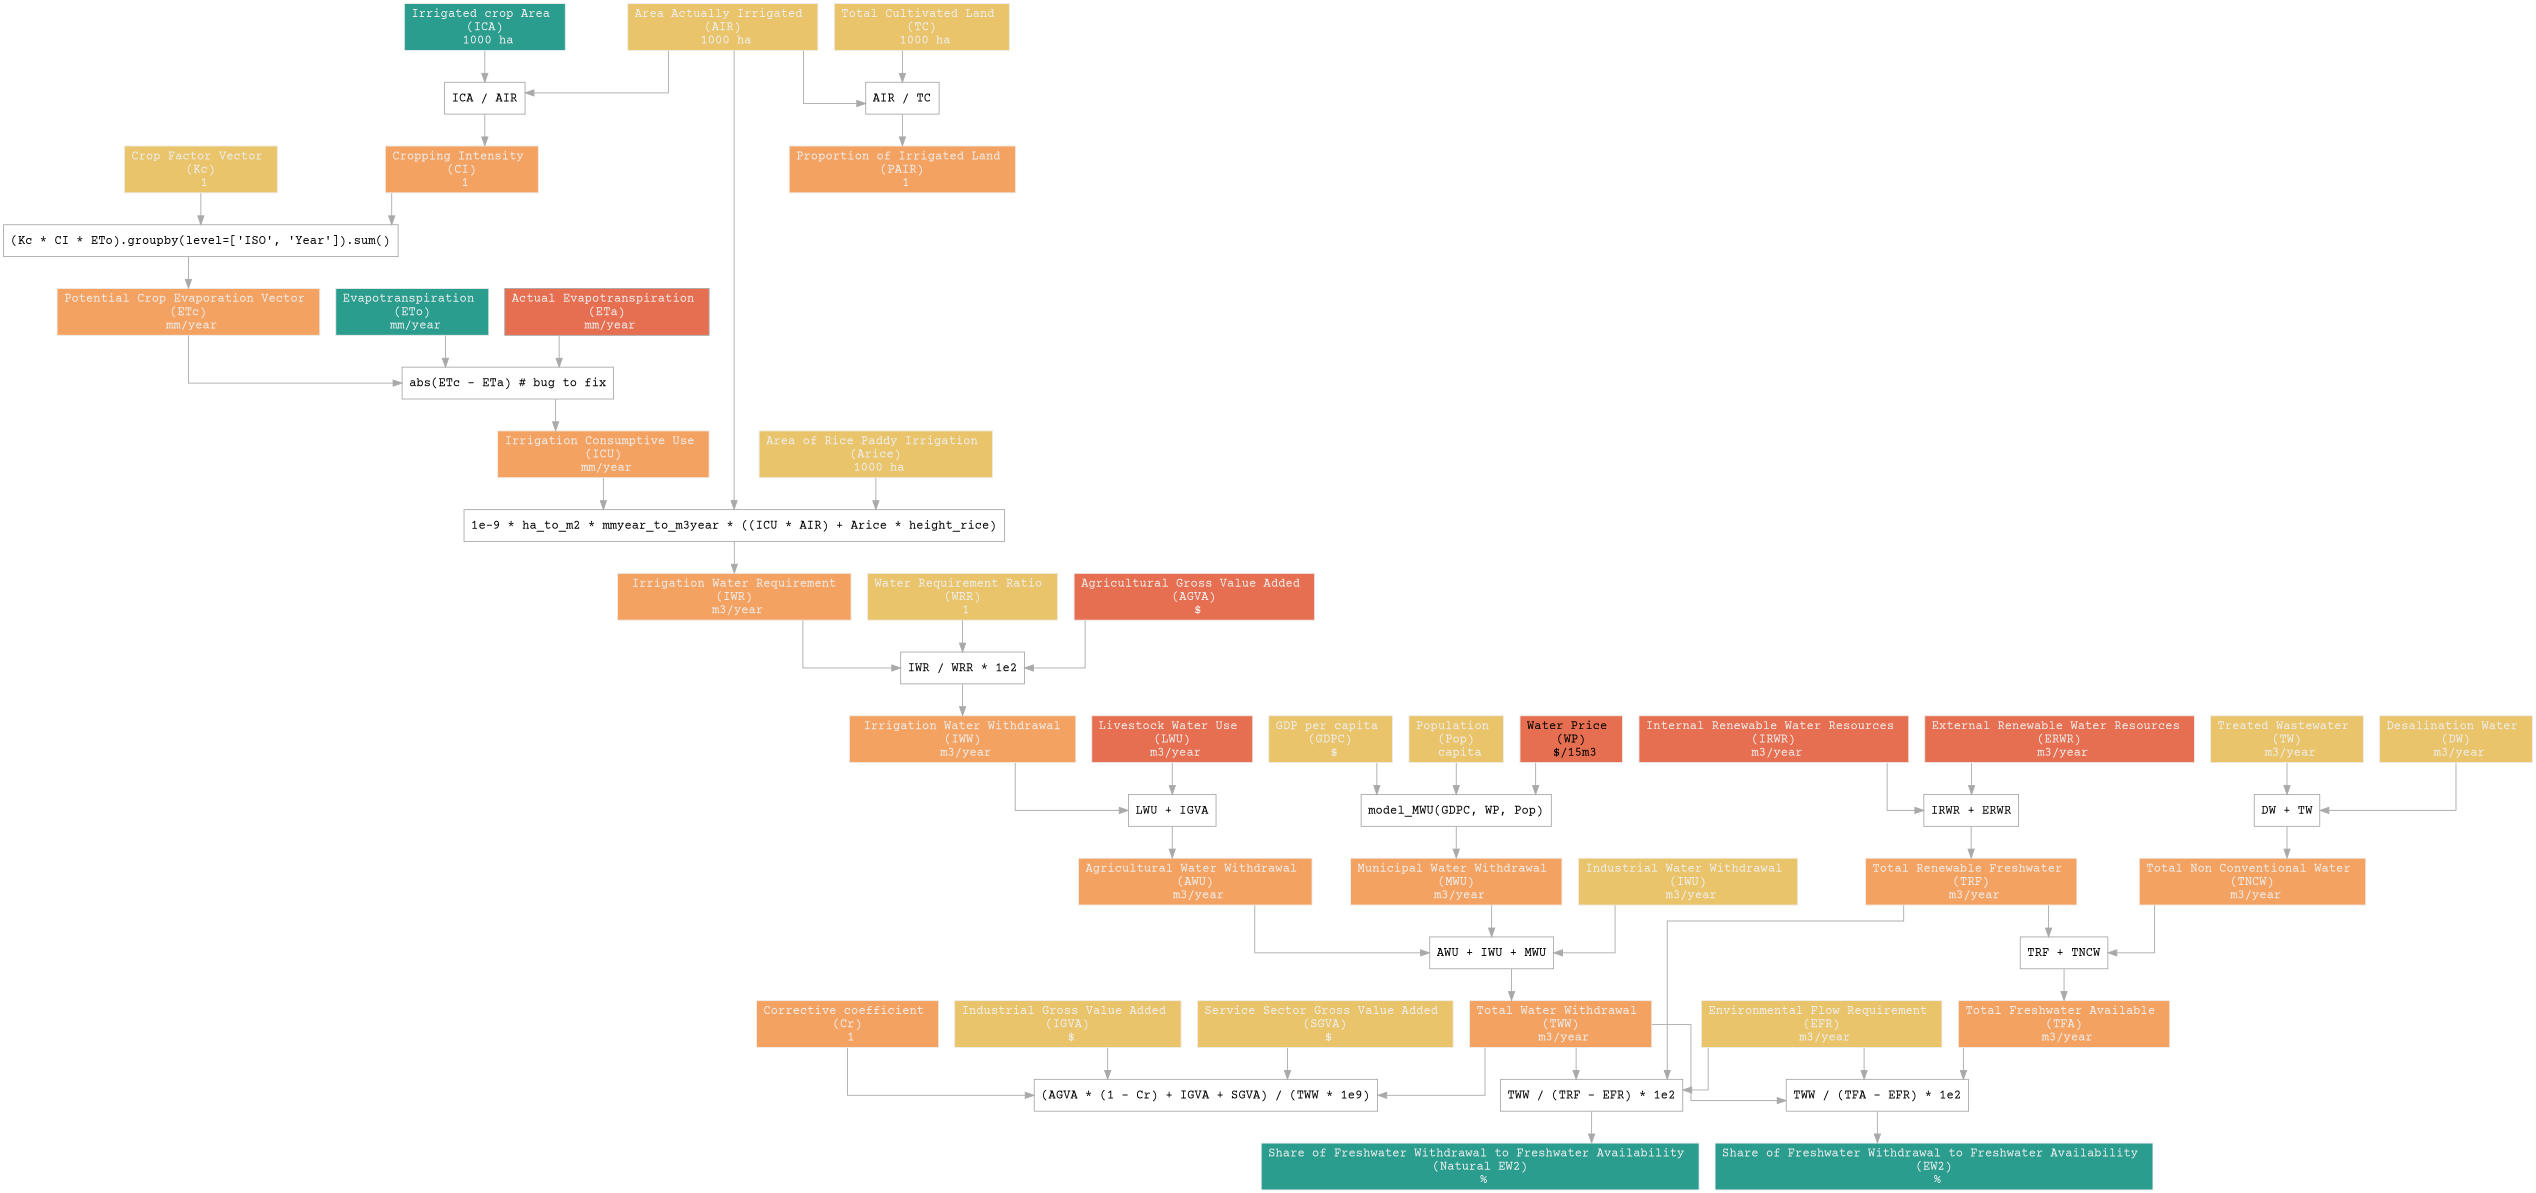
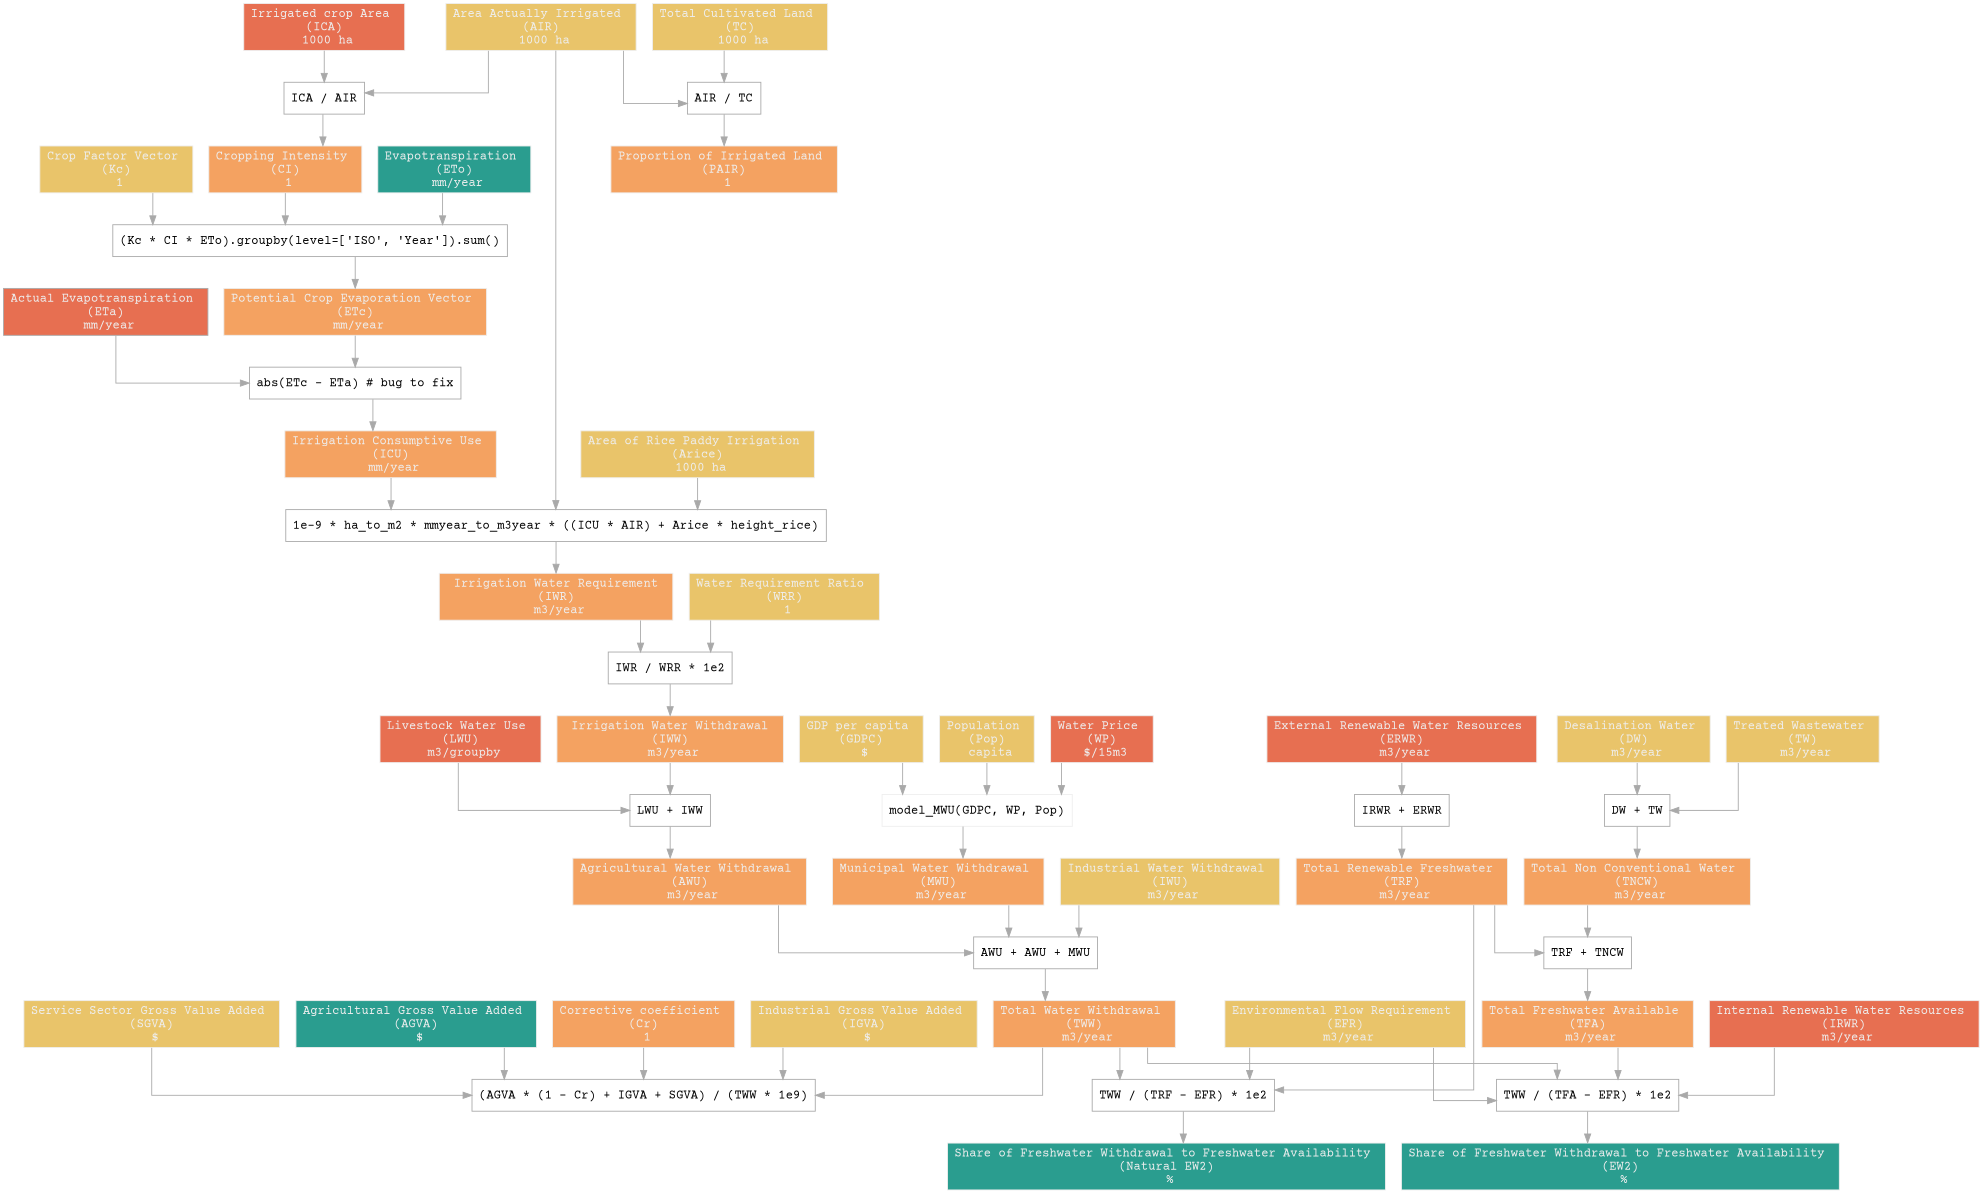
(485, 27) -> (324, 27)
(445, 347) -> (443, 204)
(1194, 597) -> (416, 1024)
(1083, 668) -> (504, 1059)
(1172, 739) -> (460, 739)
(1571, 739) -> (1102, 739)
(1887, 801) -> (1755, 1095)
(1172, 810) -> (670, 810)
(1456, 810) -> (977, 810)
(1492, 953) -> (1036, 953)
